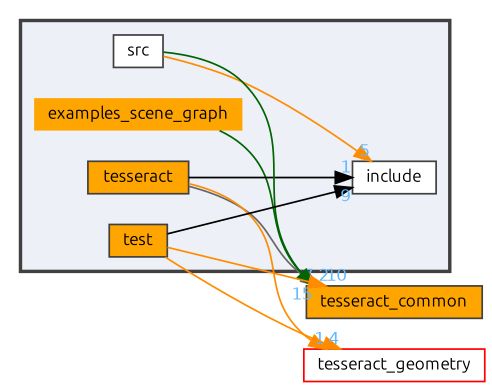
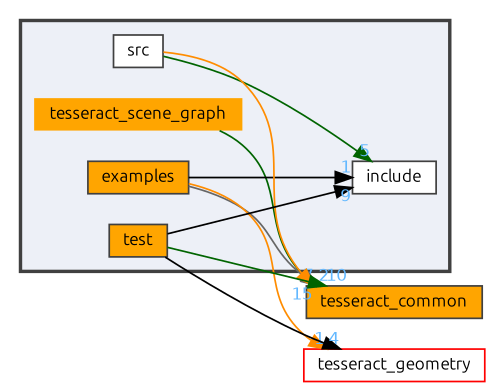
(265, 93) -> (265, 93)
(138, 114) -> (138, 114)
(271, 134) -> (271, 134)
(138, 178) -> (138, 178)
(224, 261) -> (224, 261)
(243, 304) -> (243, 304)
